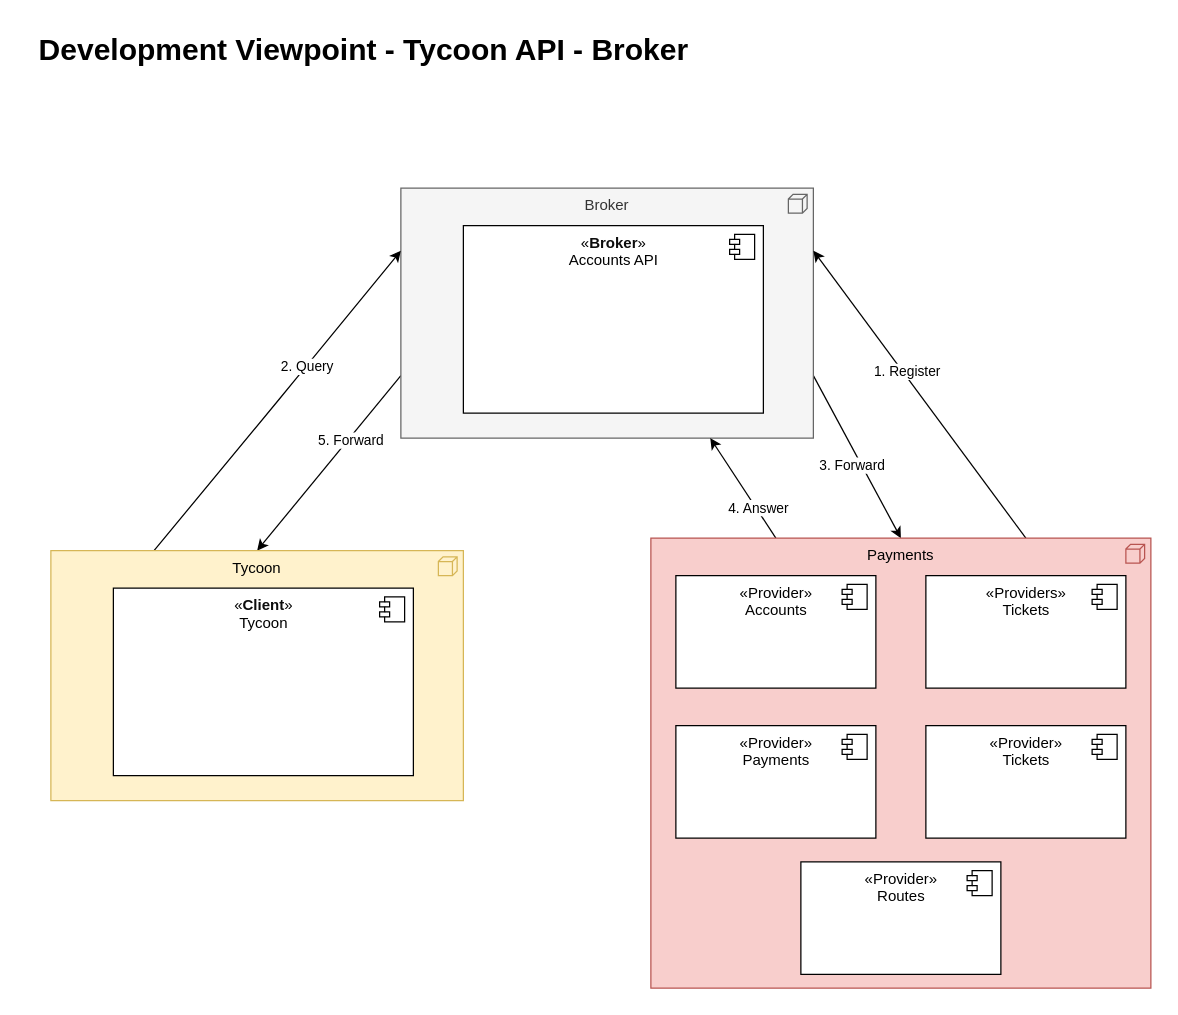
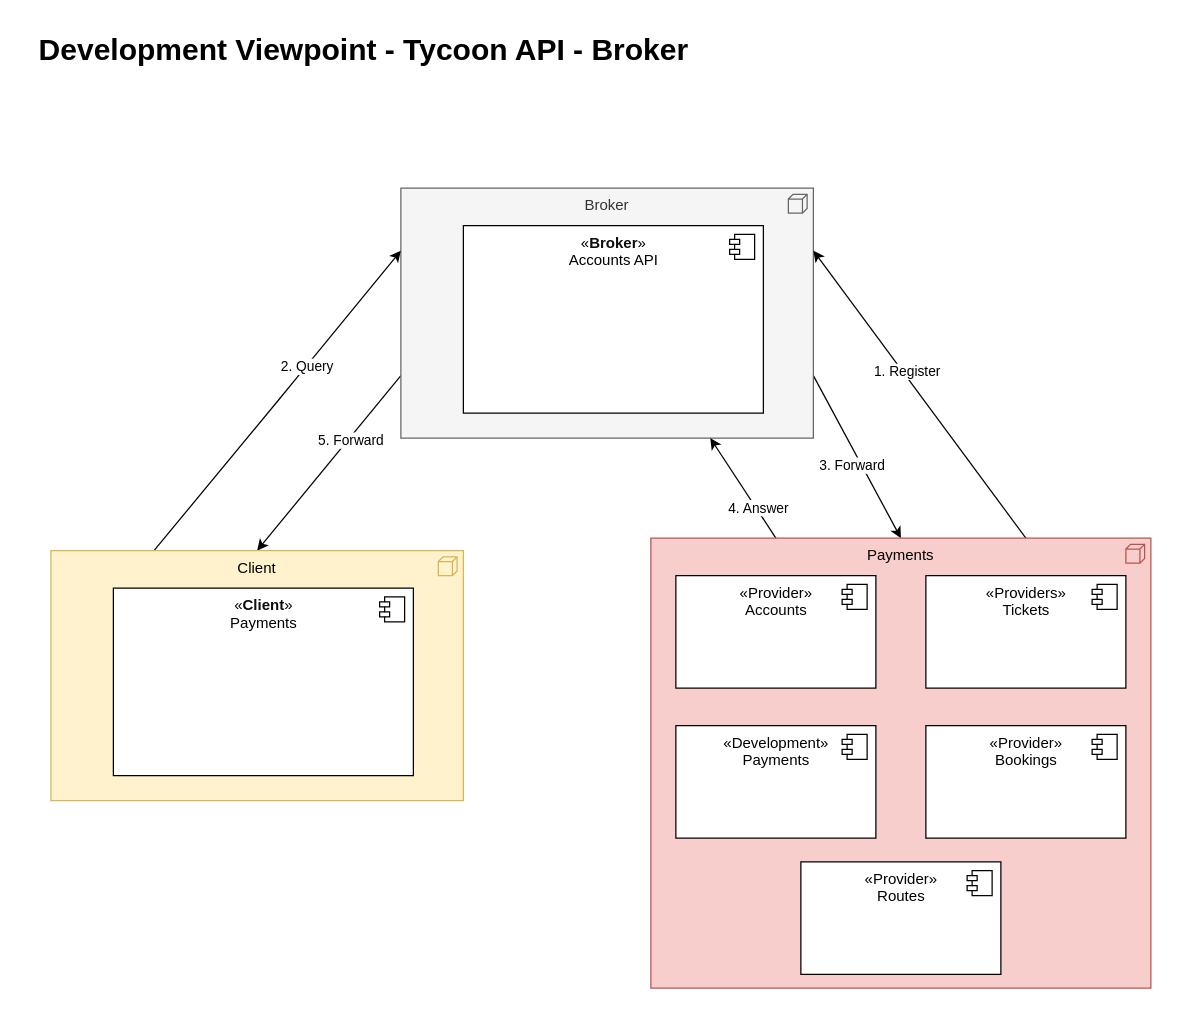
(257, 568) -> (257, 568)
(264, 615) -> (264, 615)
(776, 752) -> (776, 752)
(1026, 752) -> (1026, 752)
